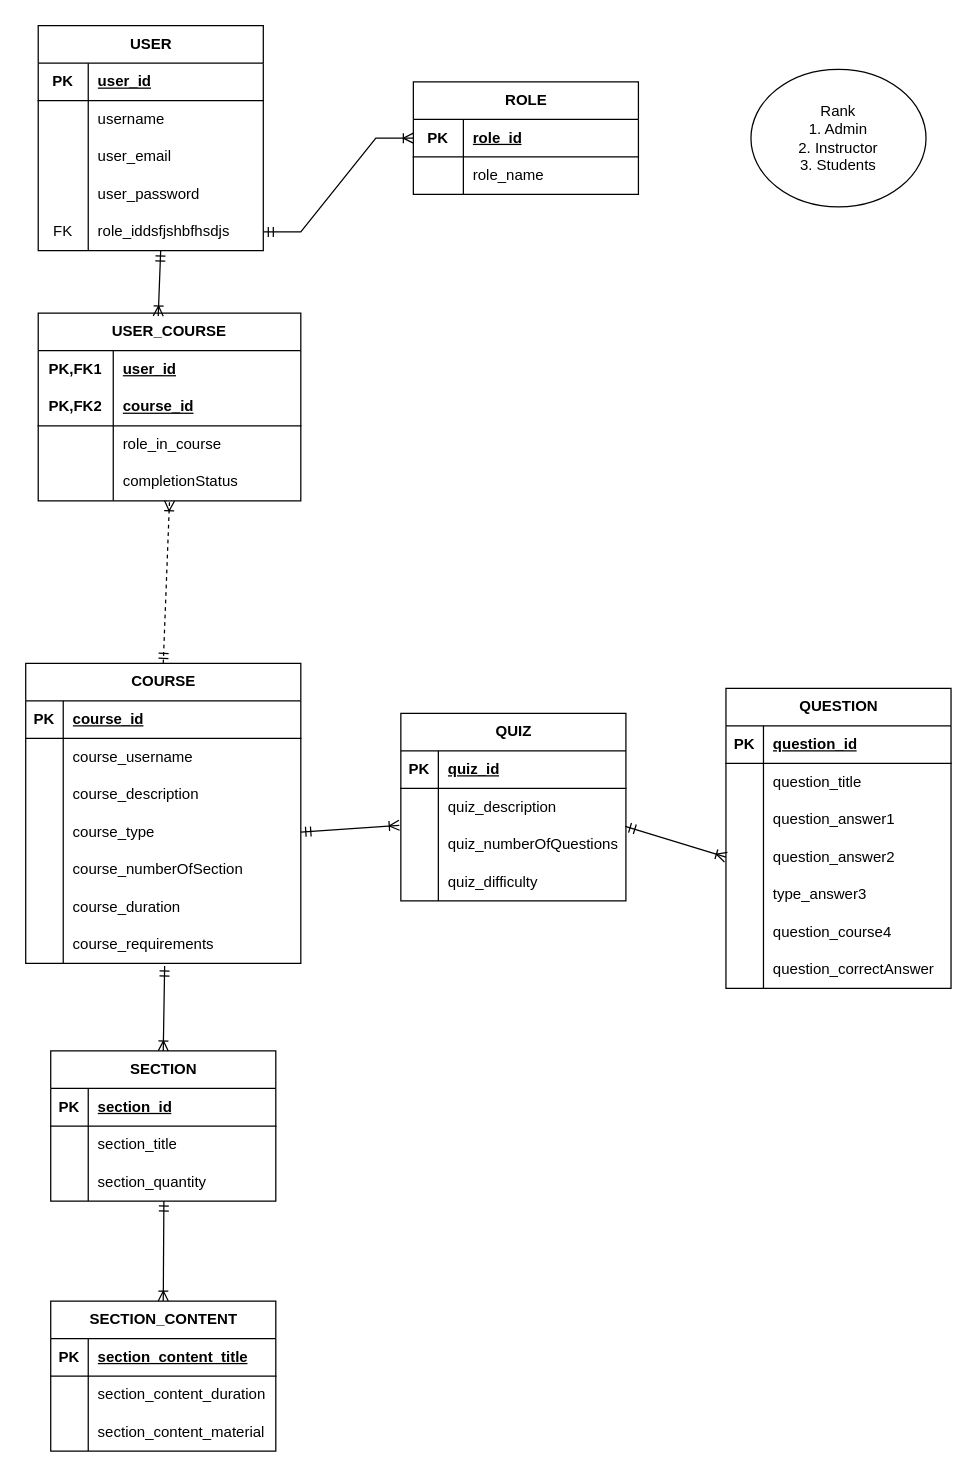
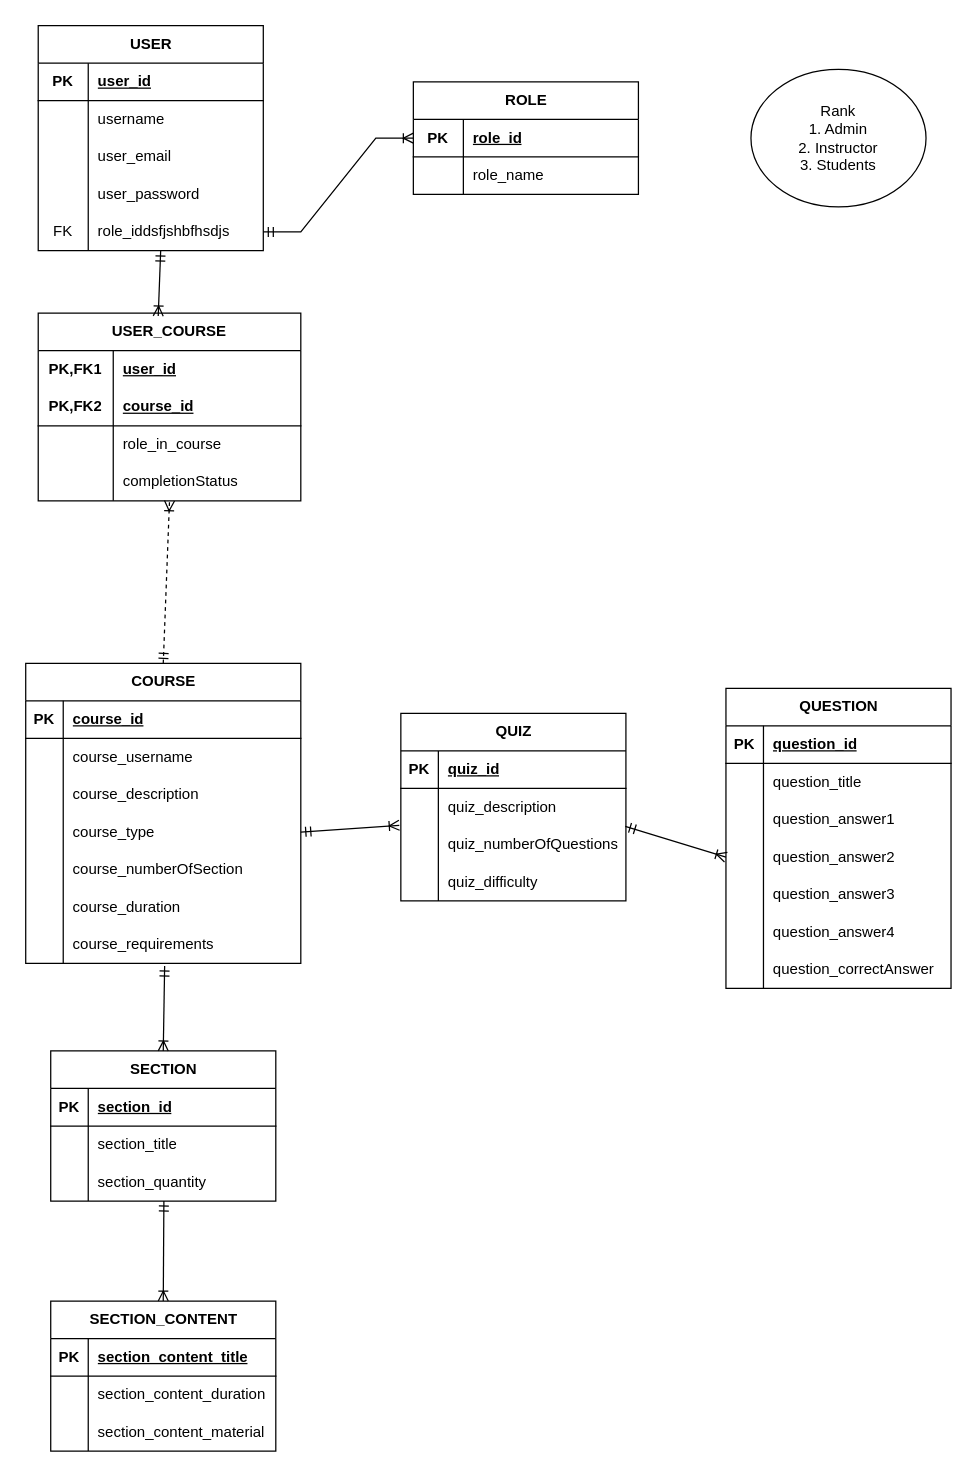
(824, 894) -> (838, 894)
(838, 932) -> (838, 932)
